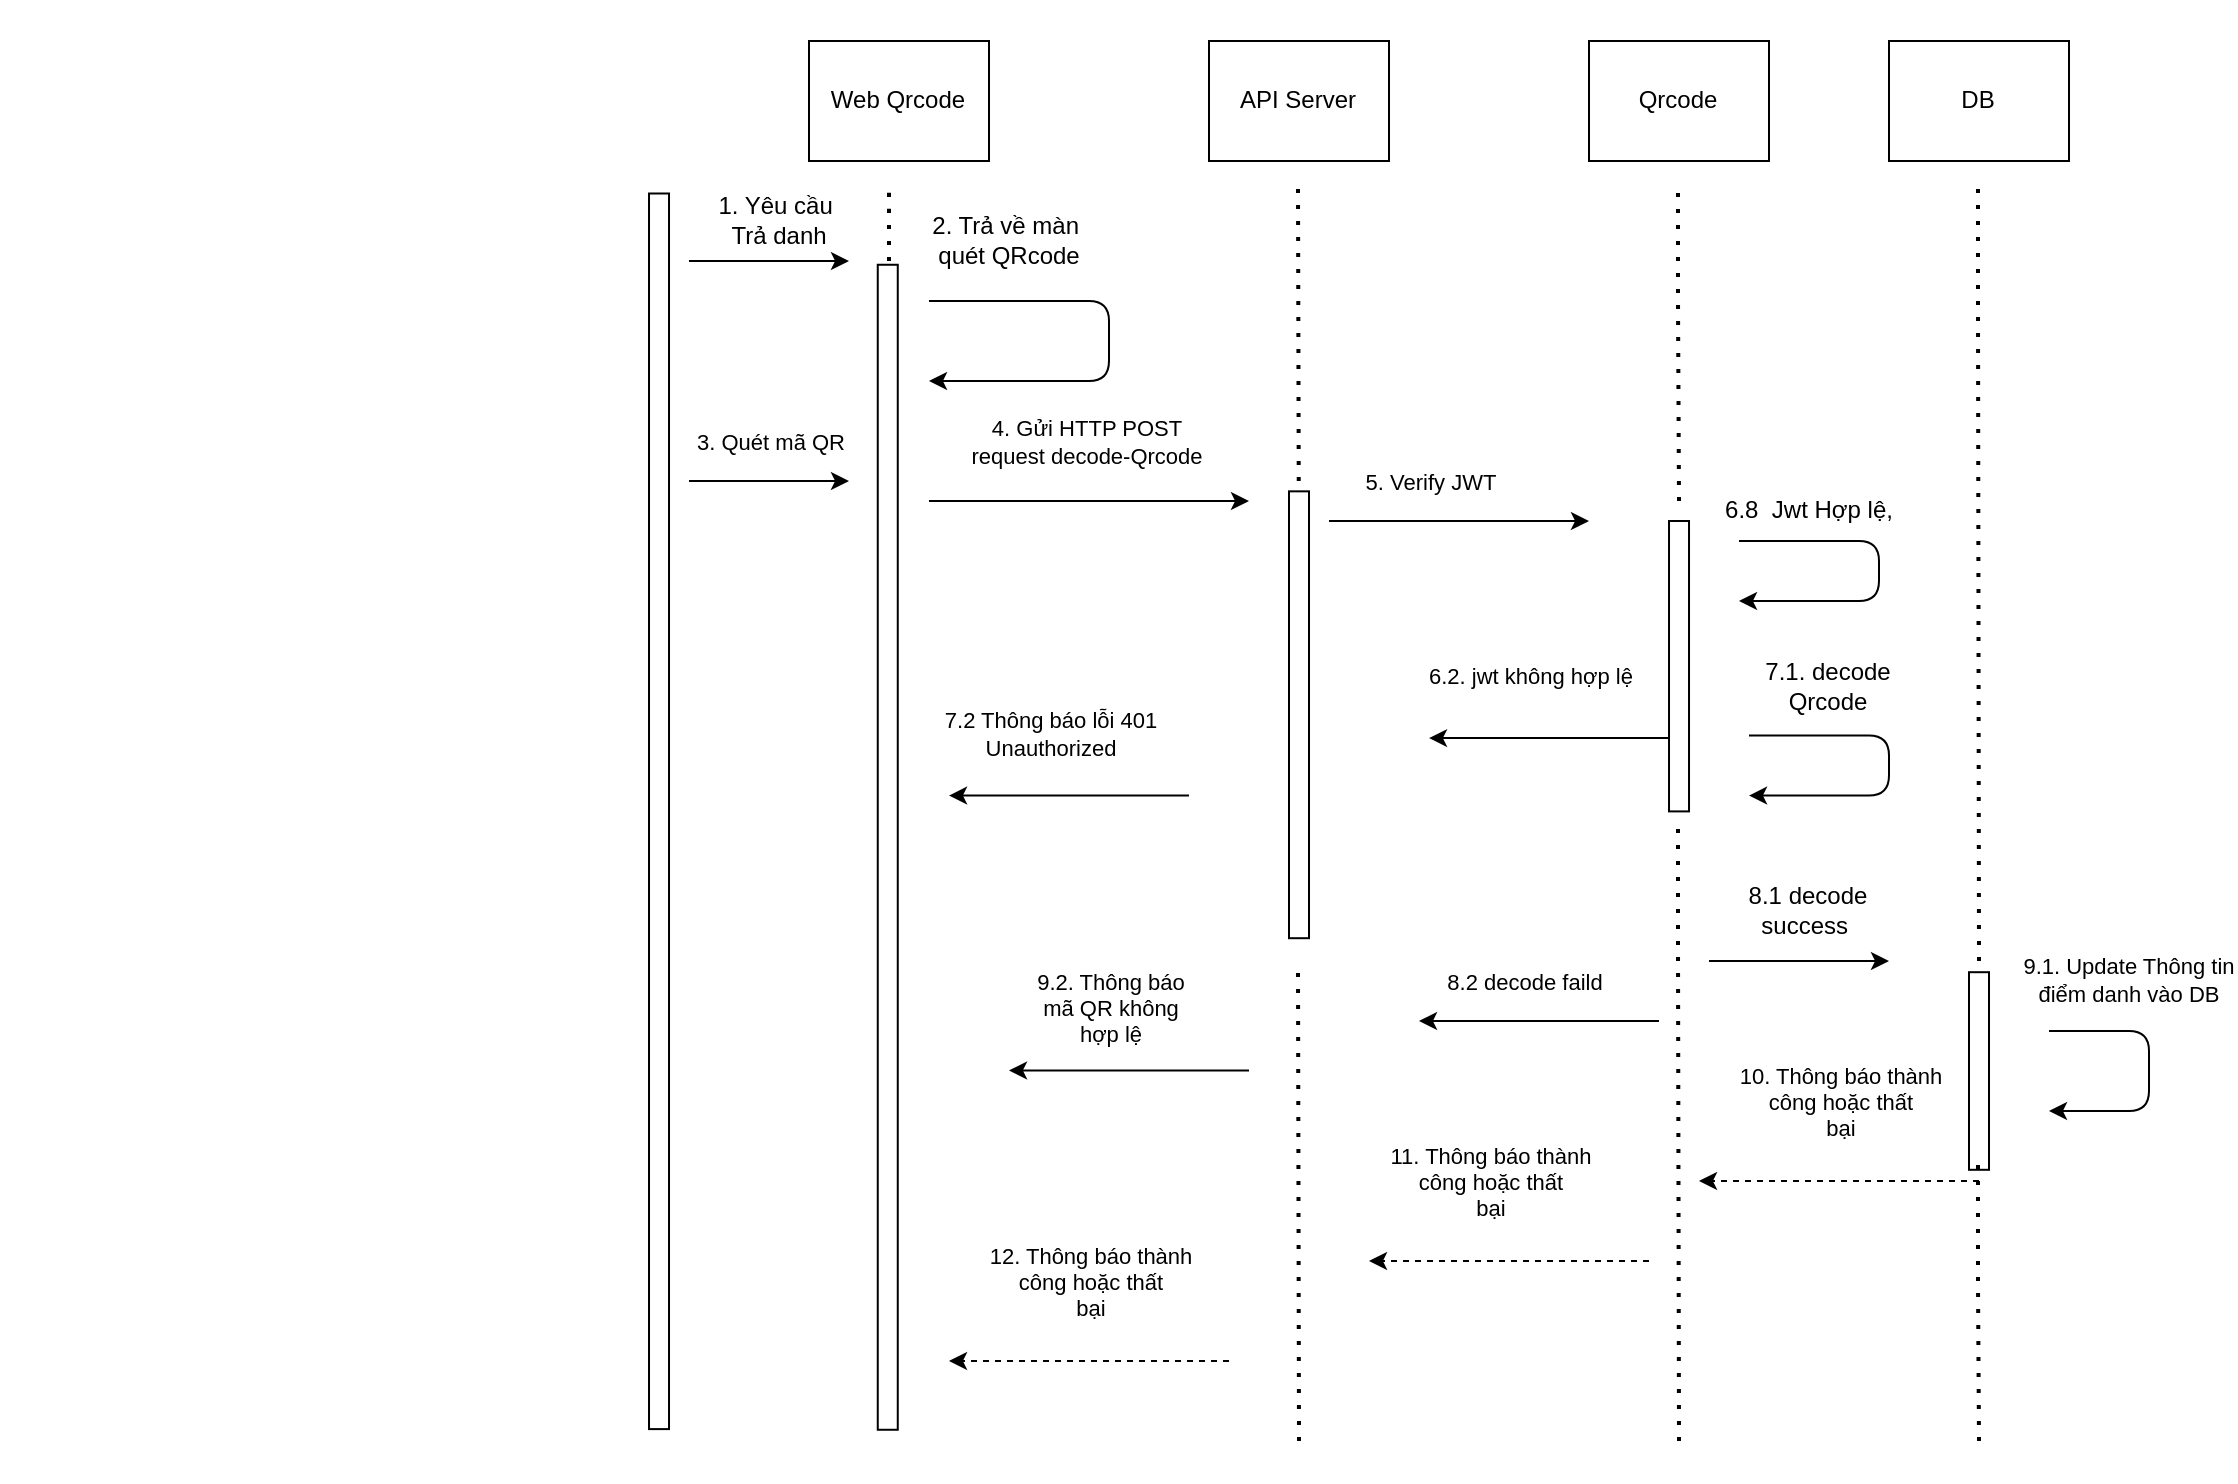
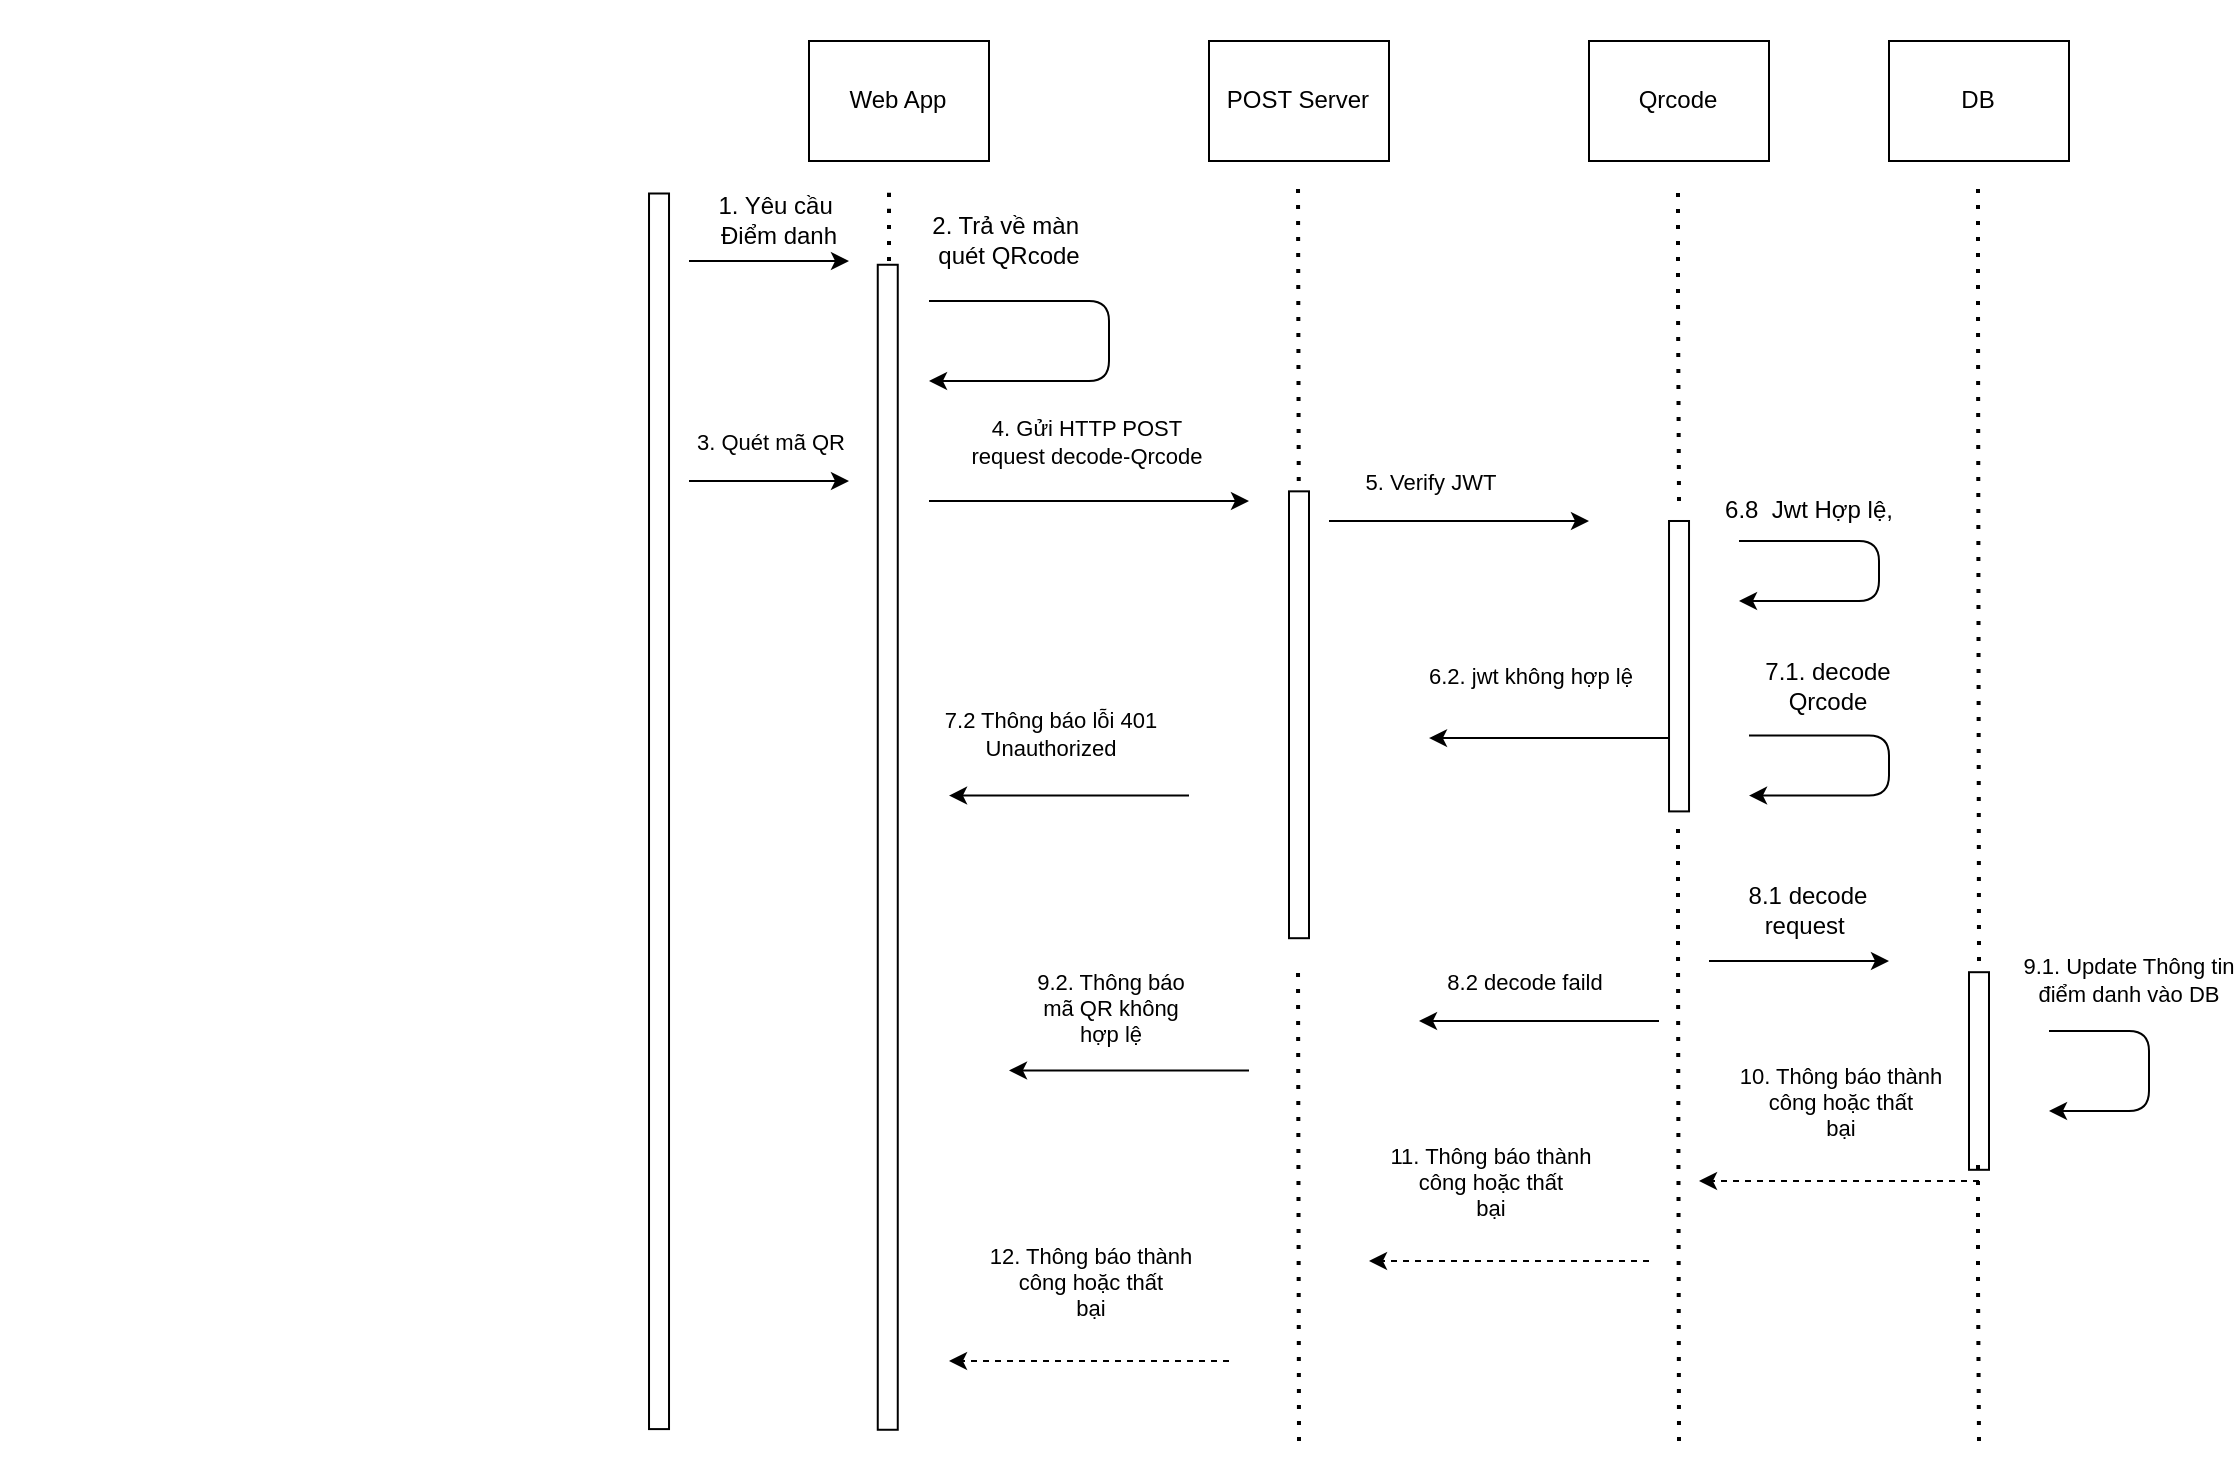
(899, 101) -> (899, 101)
(1299, 101) -> (1299, 101)
(780, 221) -> (780, 221)
(1809, 911) -> (1809, 911)
